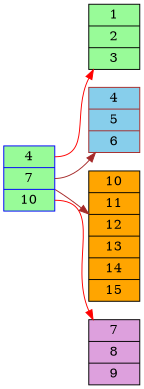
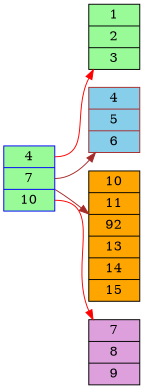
(114, 225) -> (114, 225)
